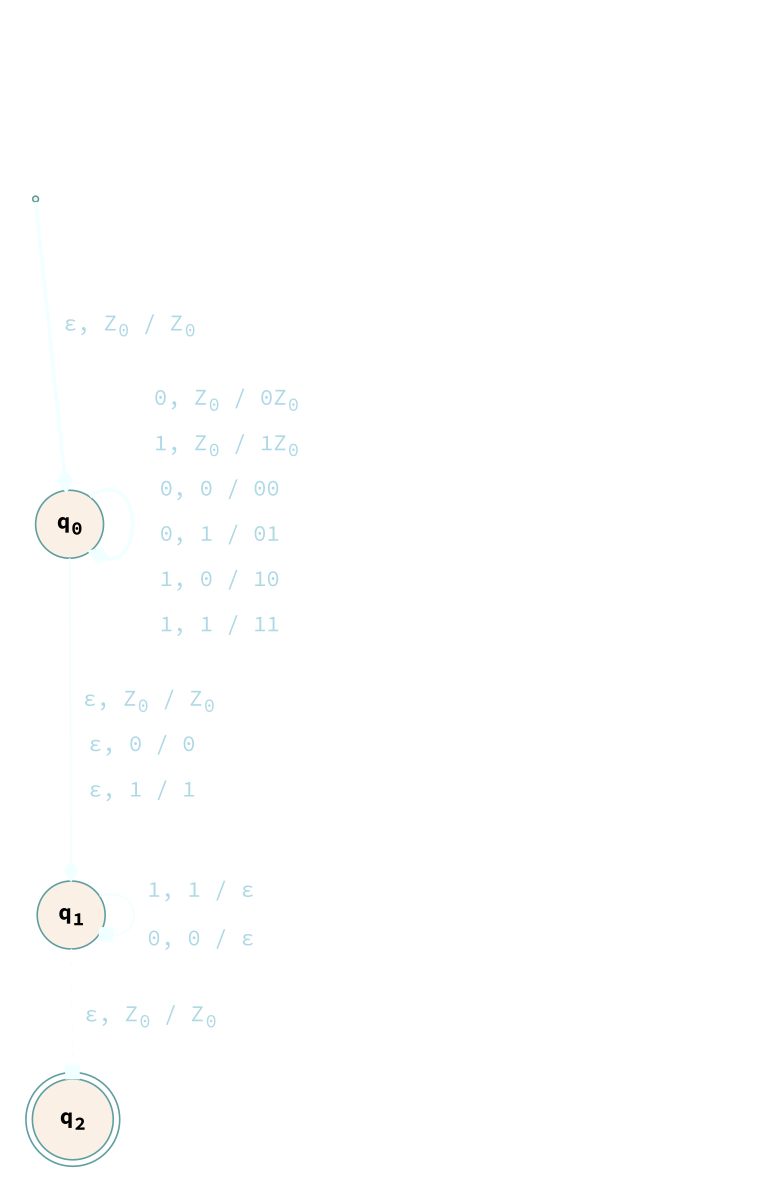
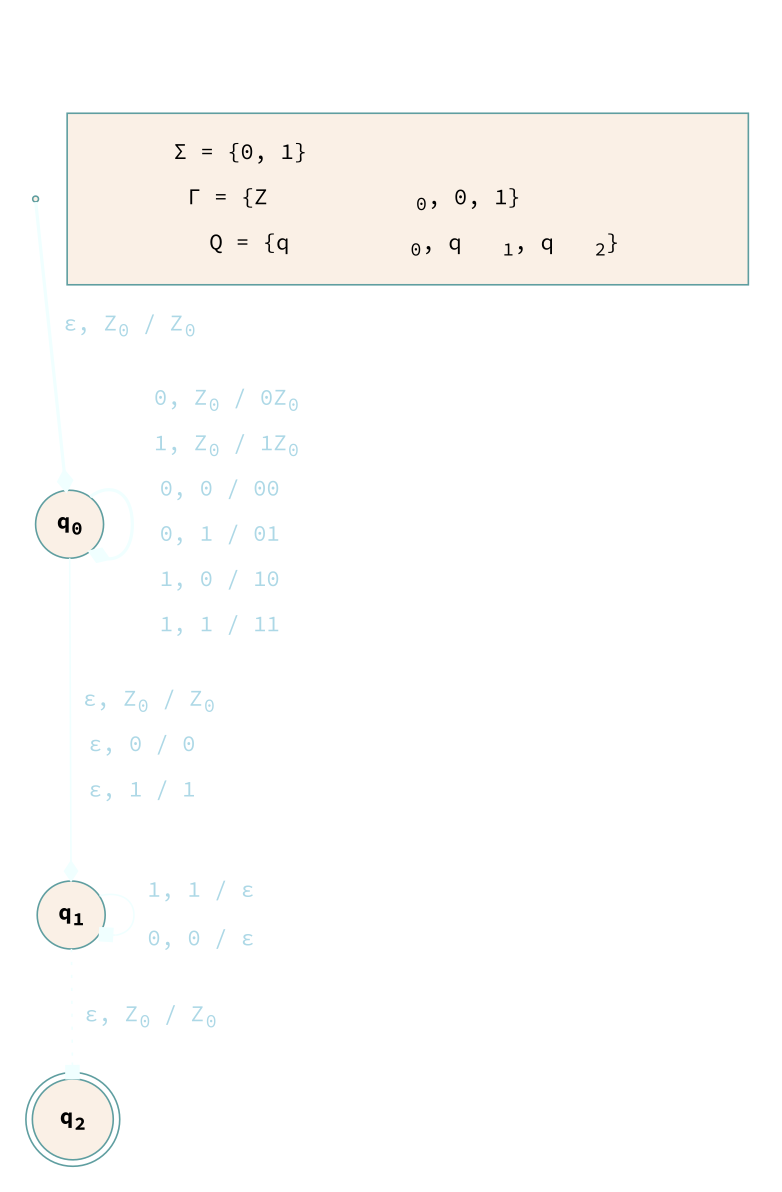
none -> (408, 199)
